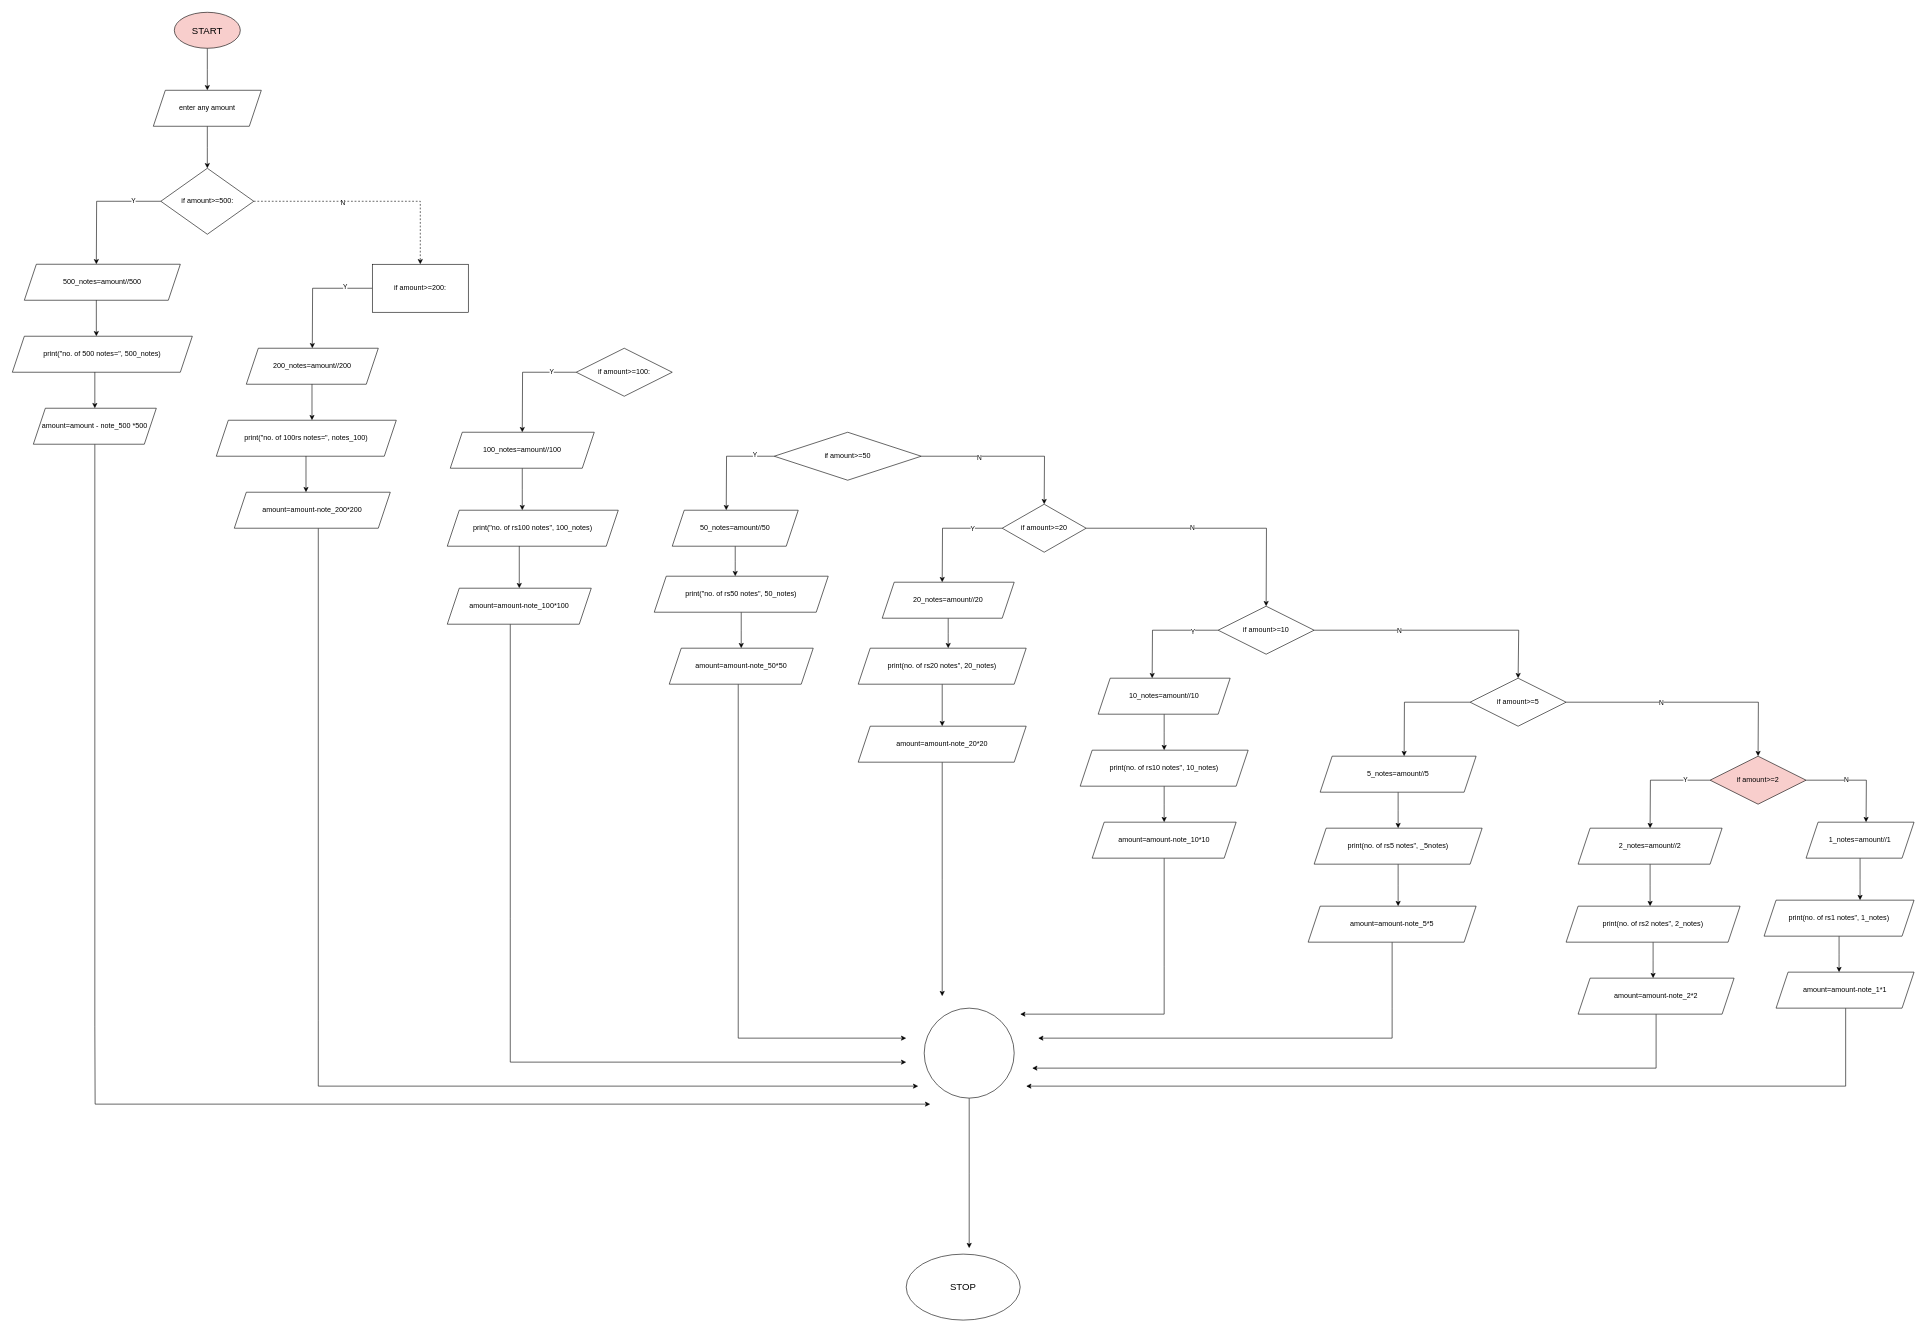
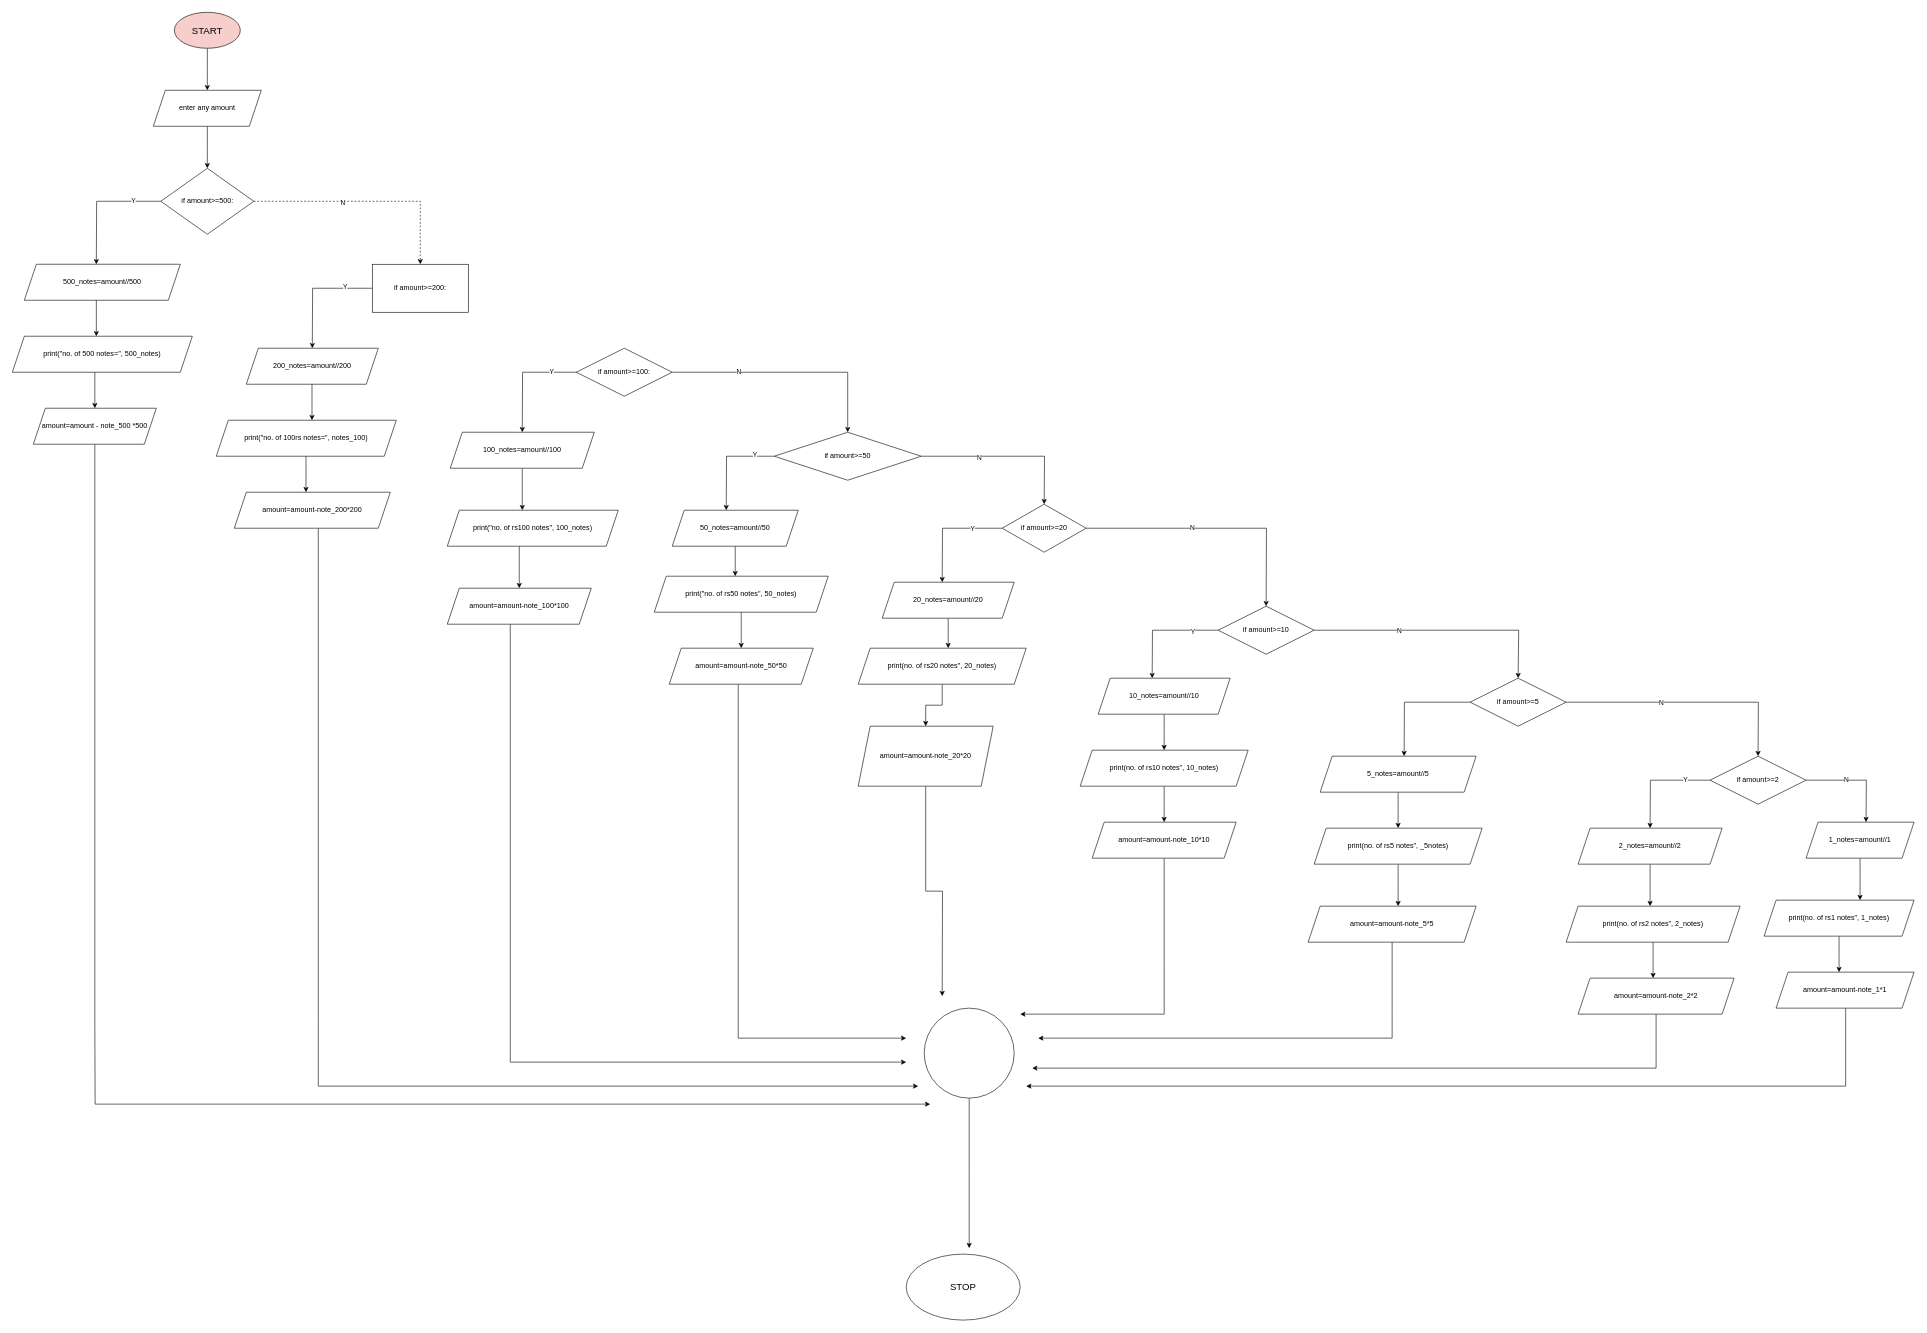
none -> (738, 372)
(942, 744) -> (926, 756)
(1758, 780) -> (1758, 780)
